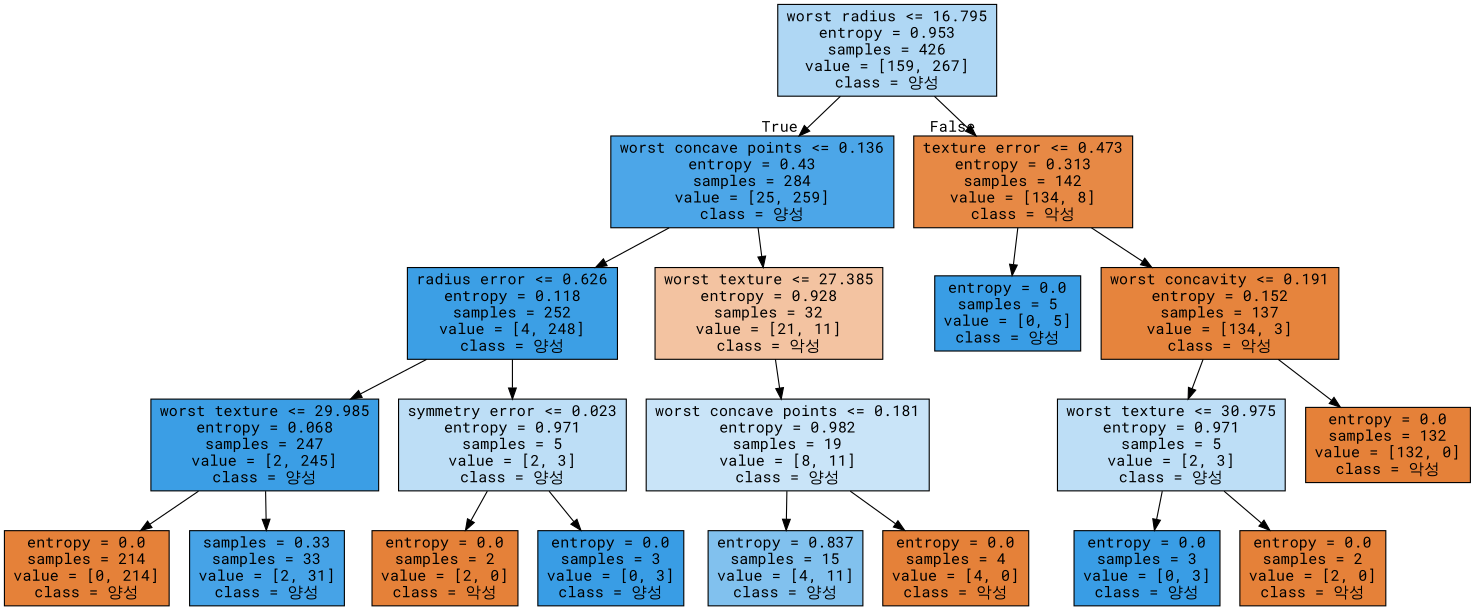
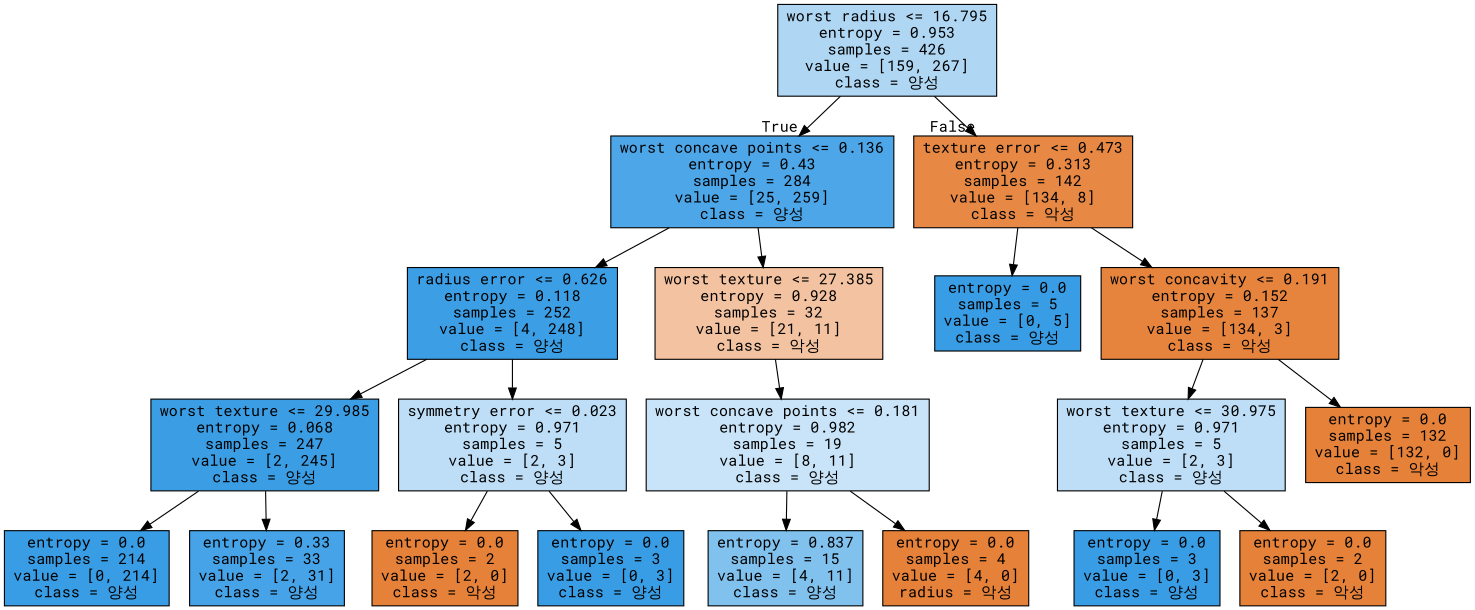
(87, 568) -> (87, 568)
(267, 568) -> (267, 568)
(956, 568) -> (956, 568)
